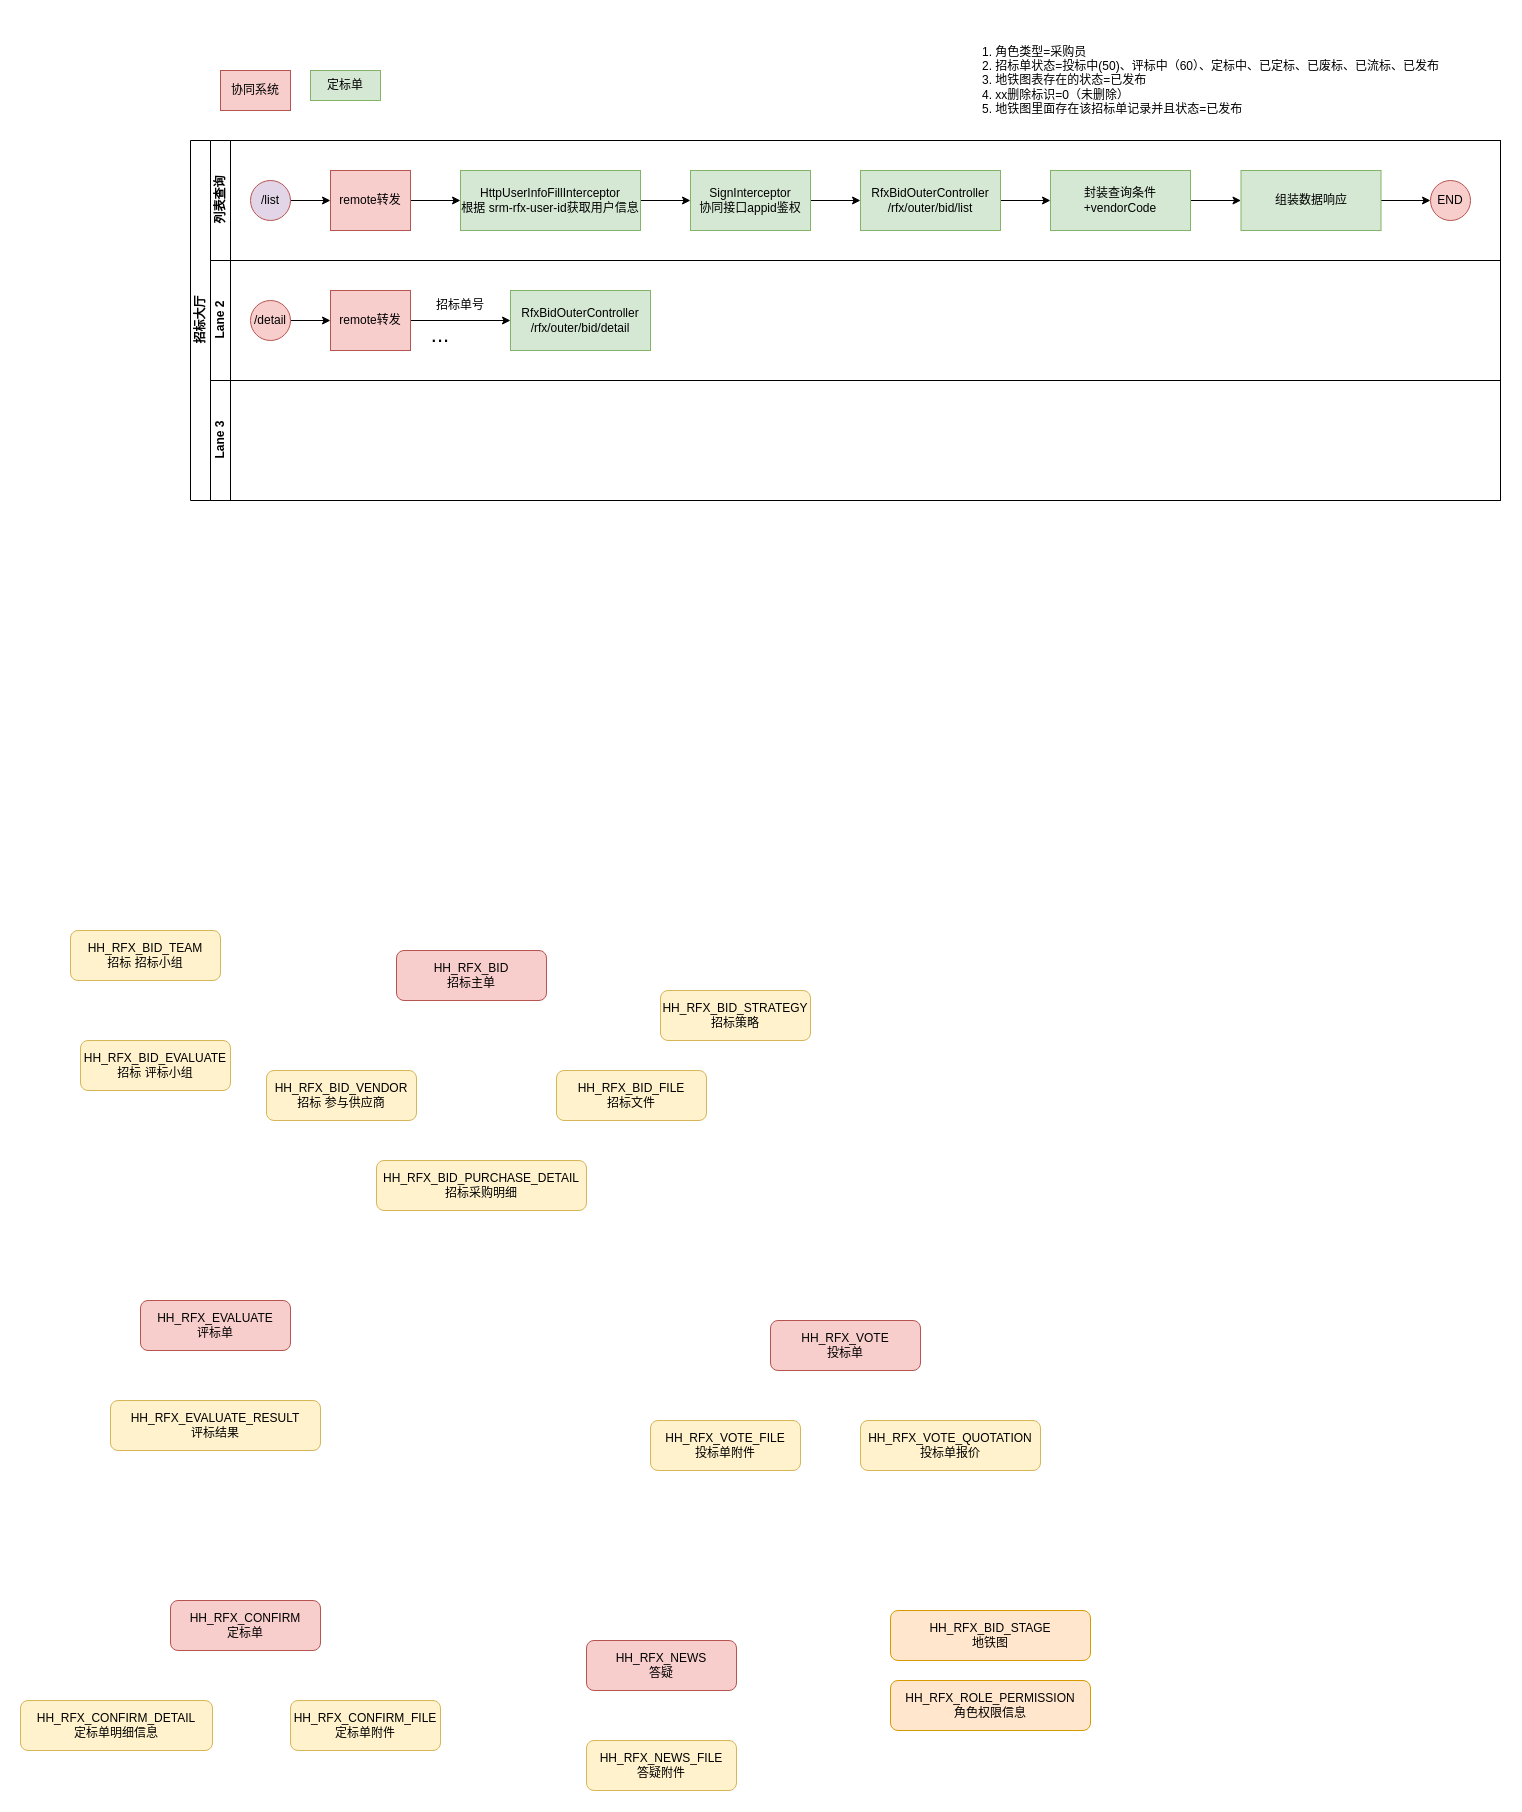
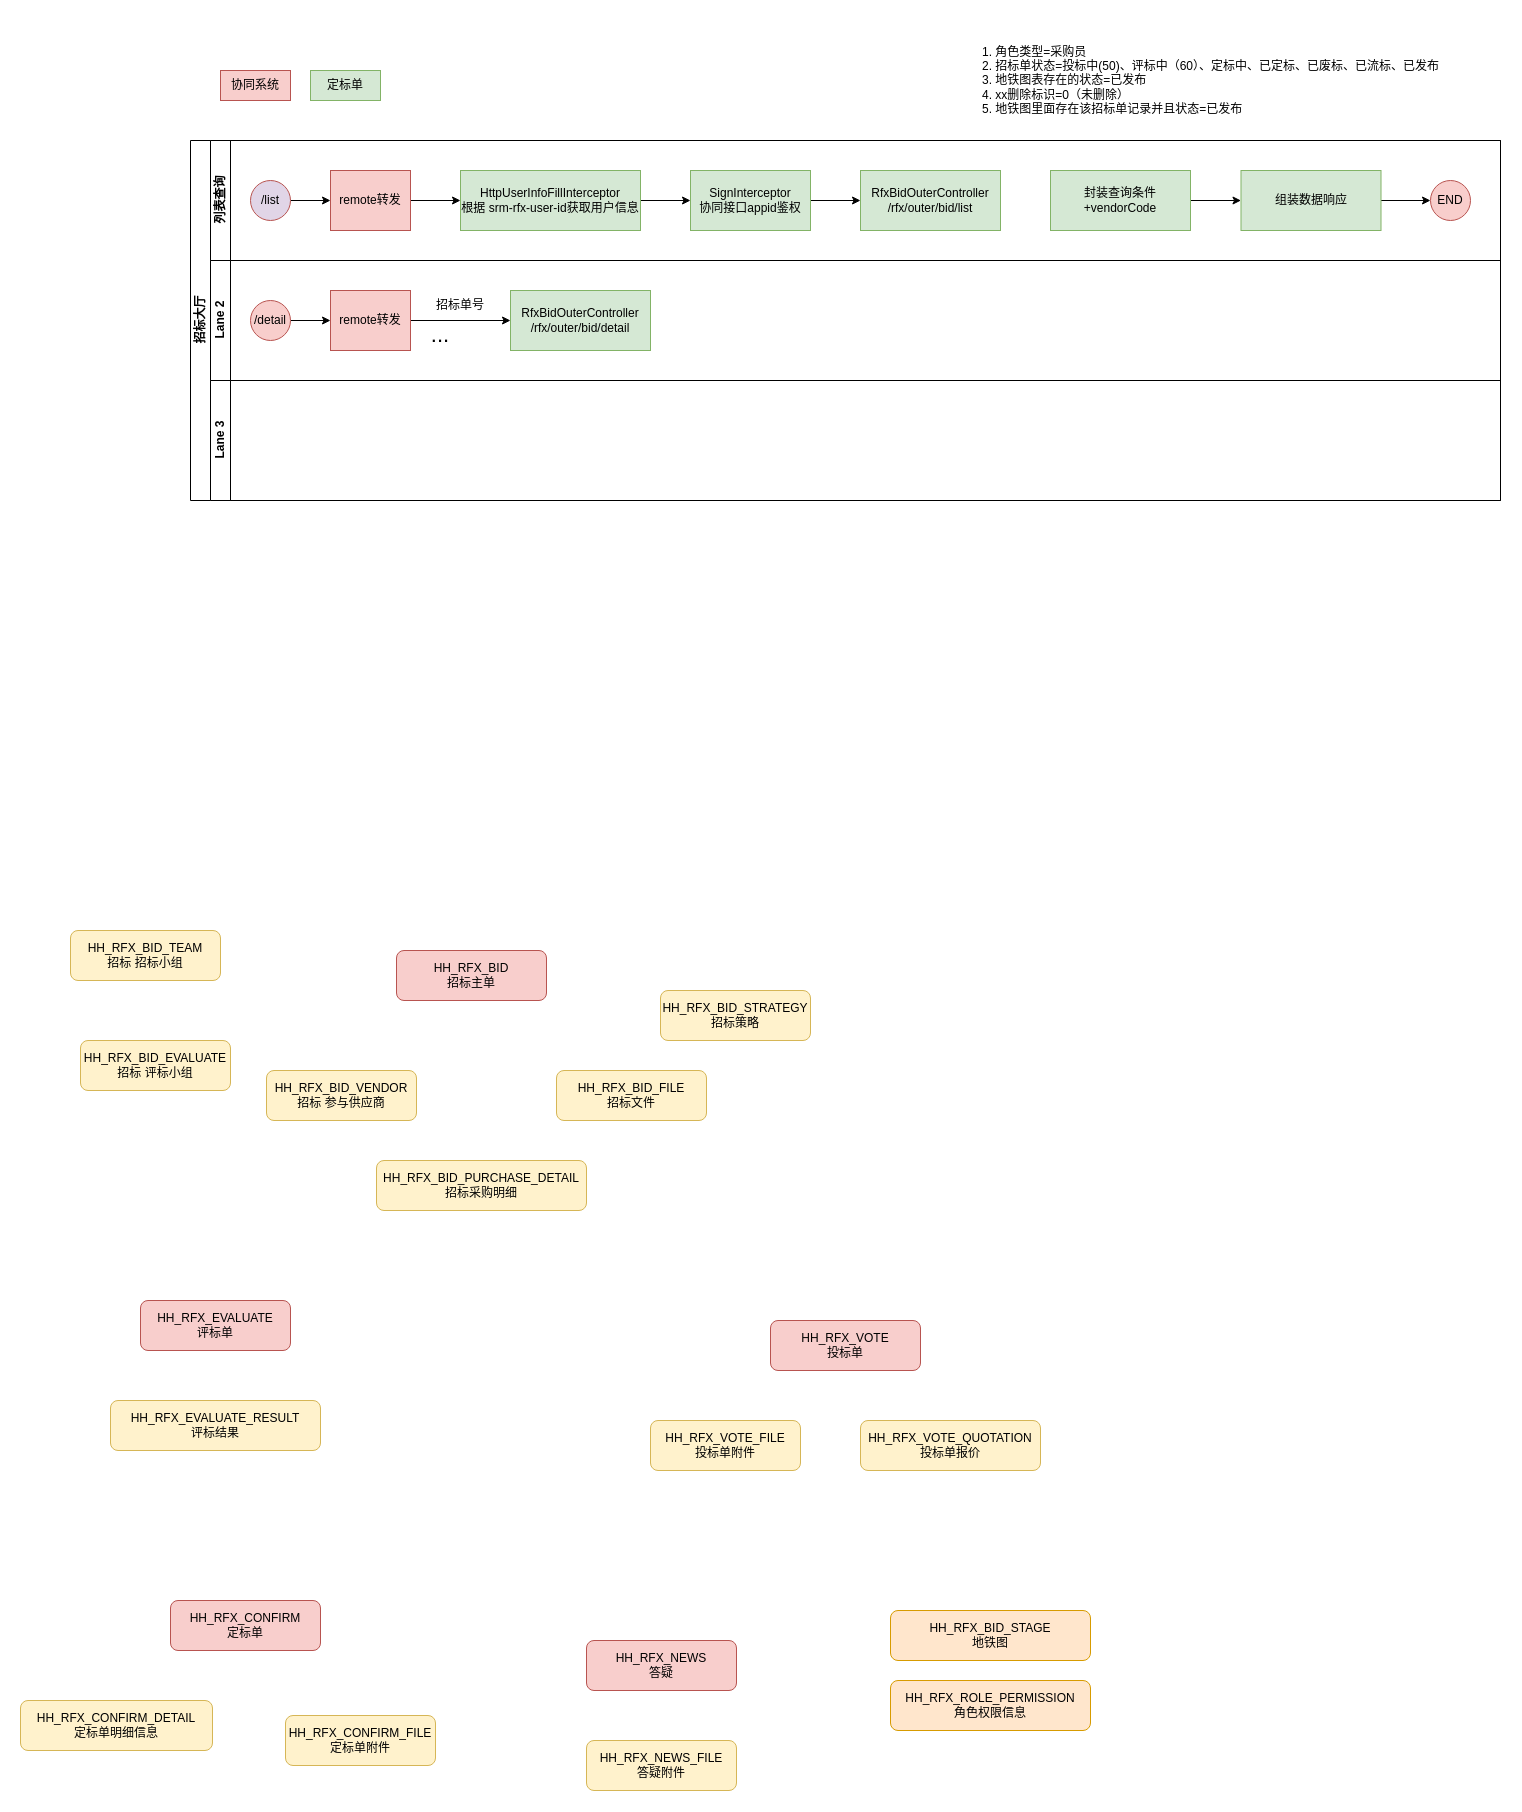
(256, 91) -> (256, 86)
(1022, 201) -> none
(366, 1726) -> (361, 1741)
